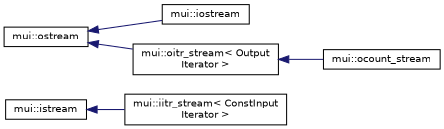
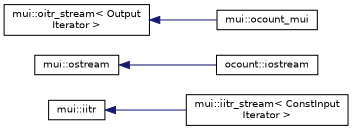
(206, 14) -> (267, 65)
(116, 47) -> none
(382, 59) -> (267, 20)
(46, 110) -> (77, 110)
